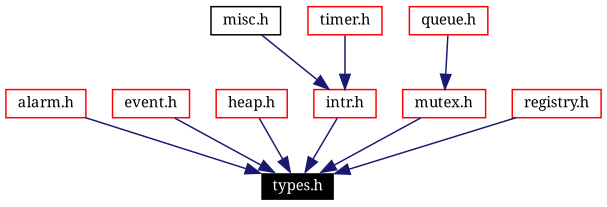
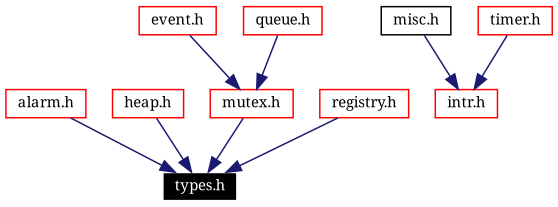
(325, 139) -> none
(218, 142) -> (210, 57)
